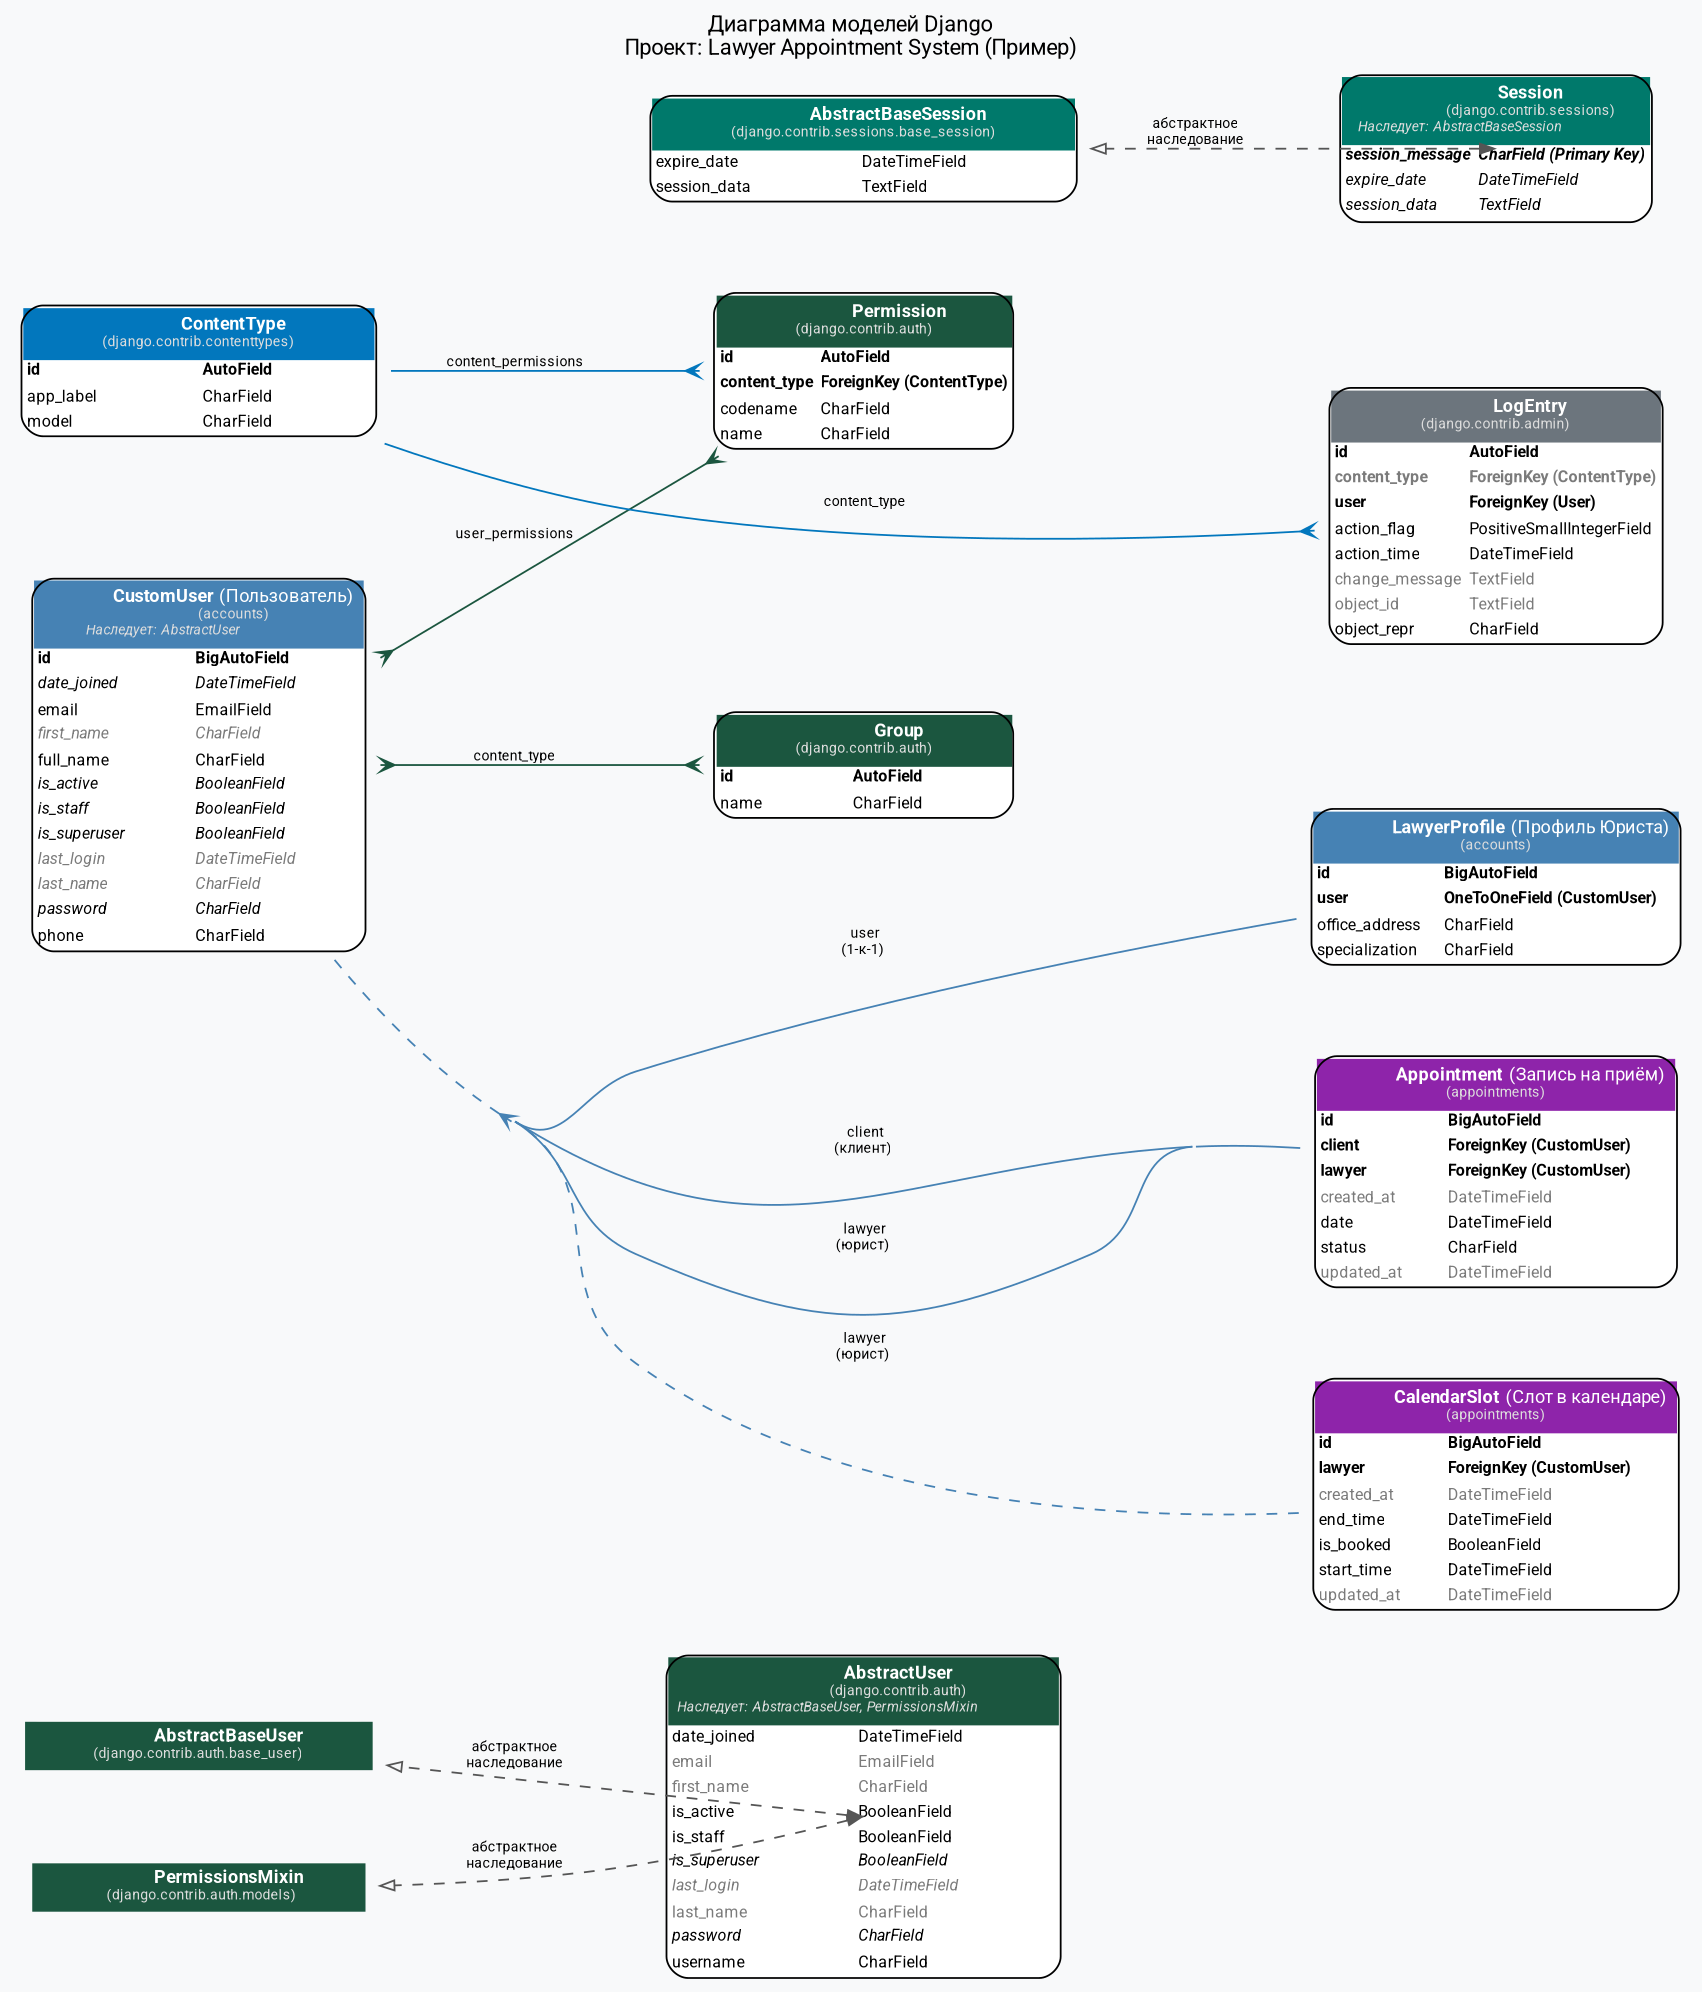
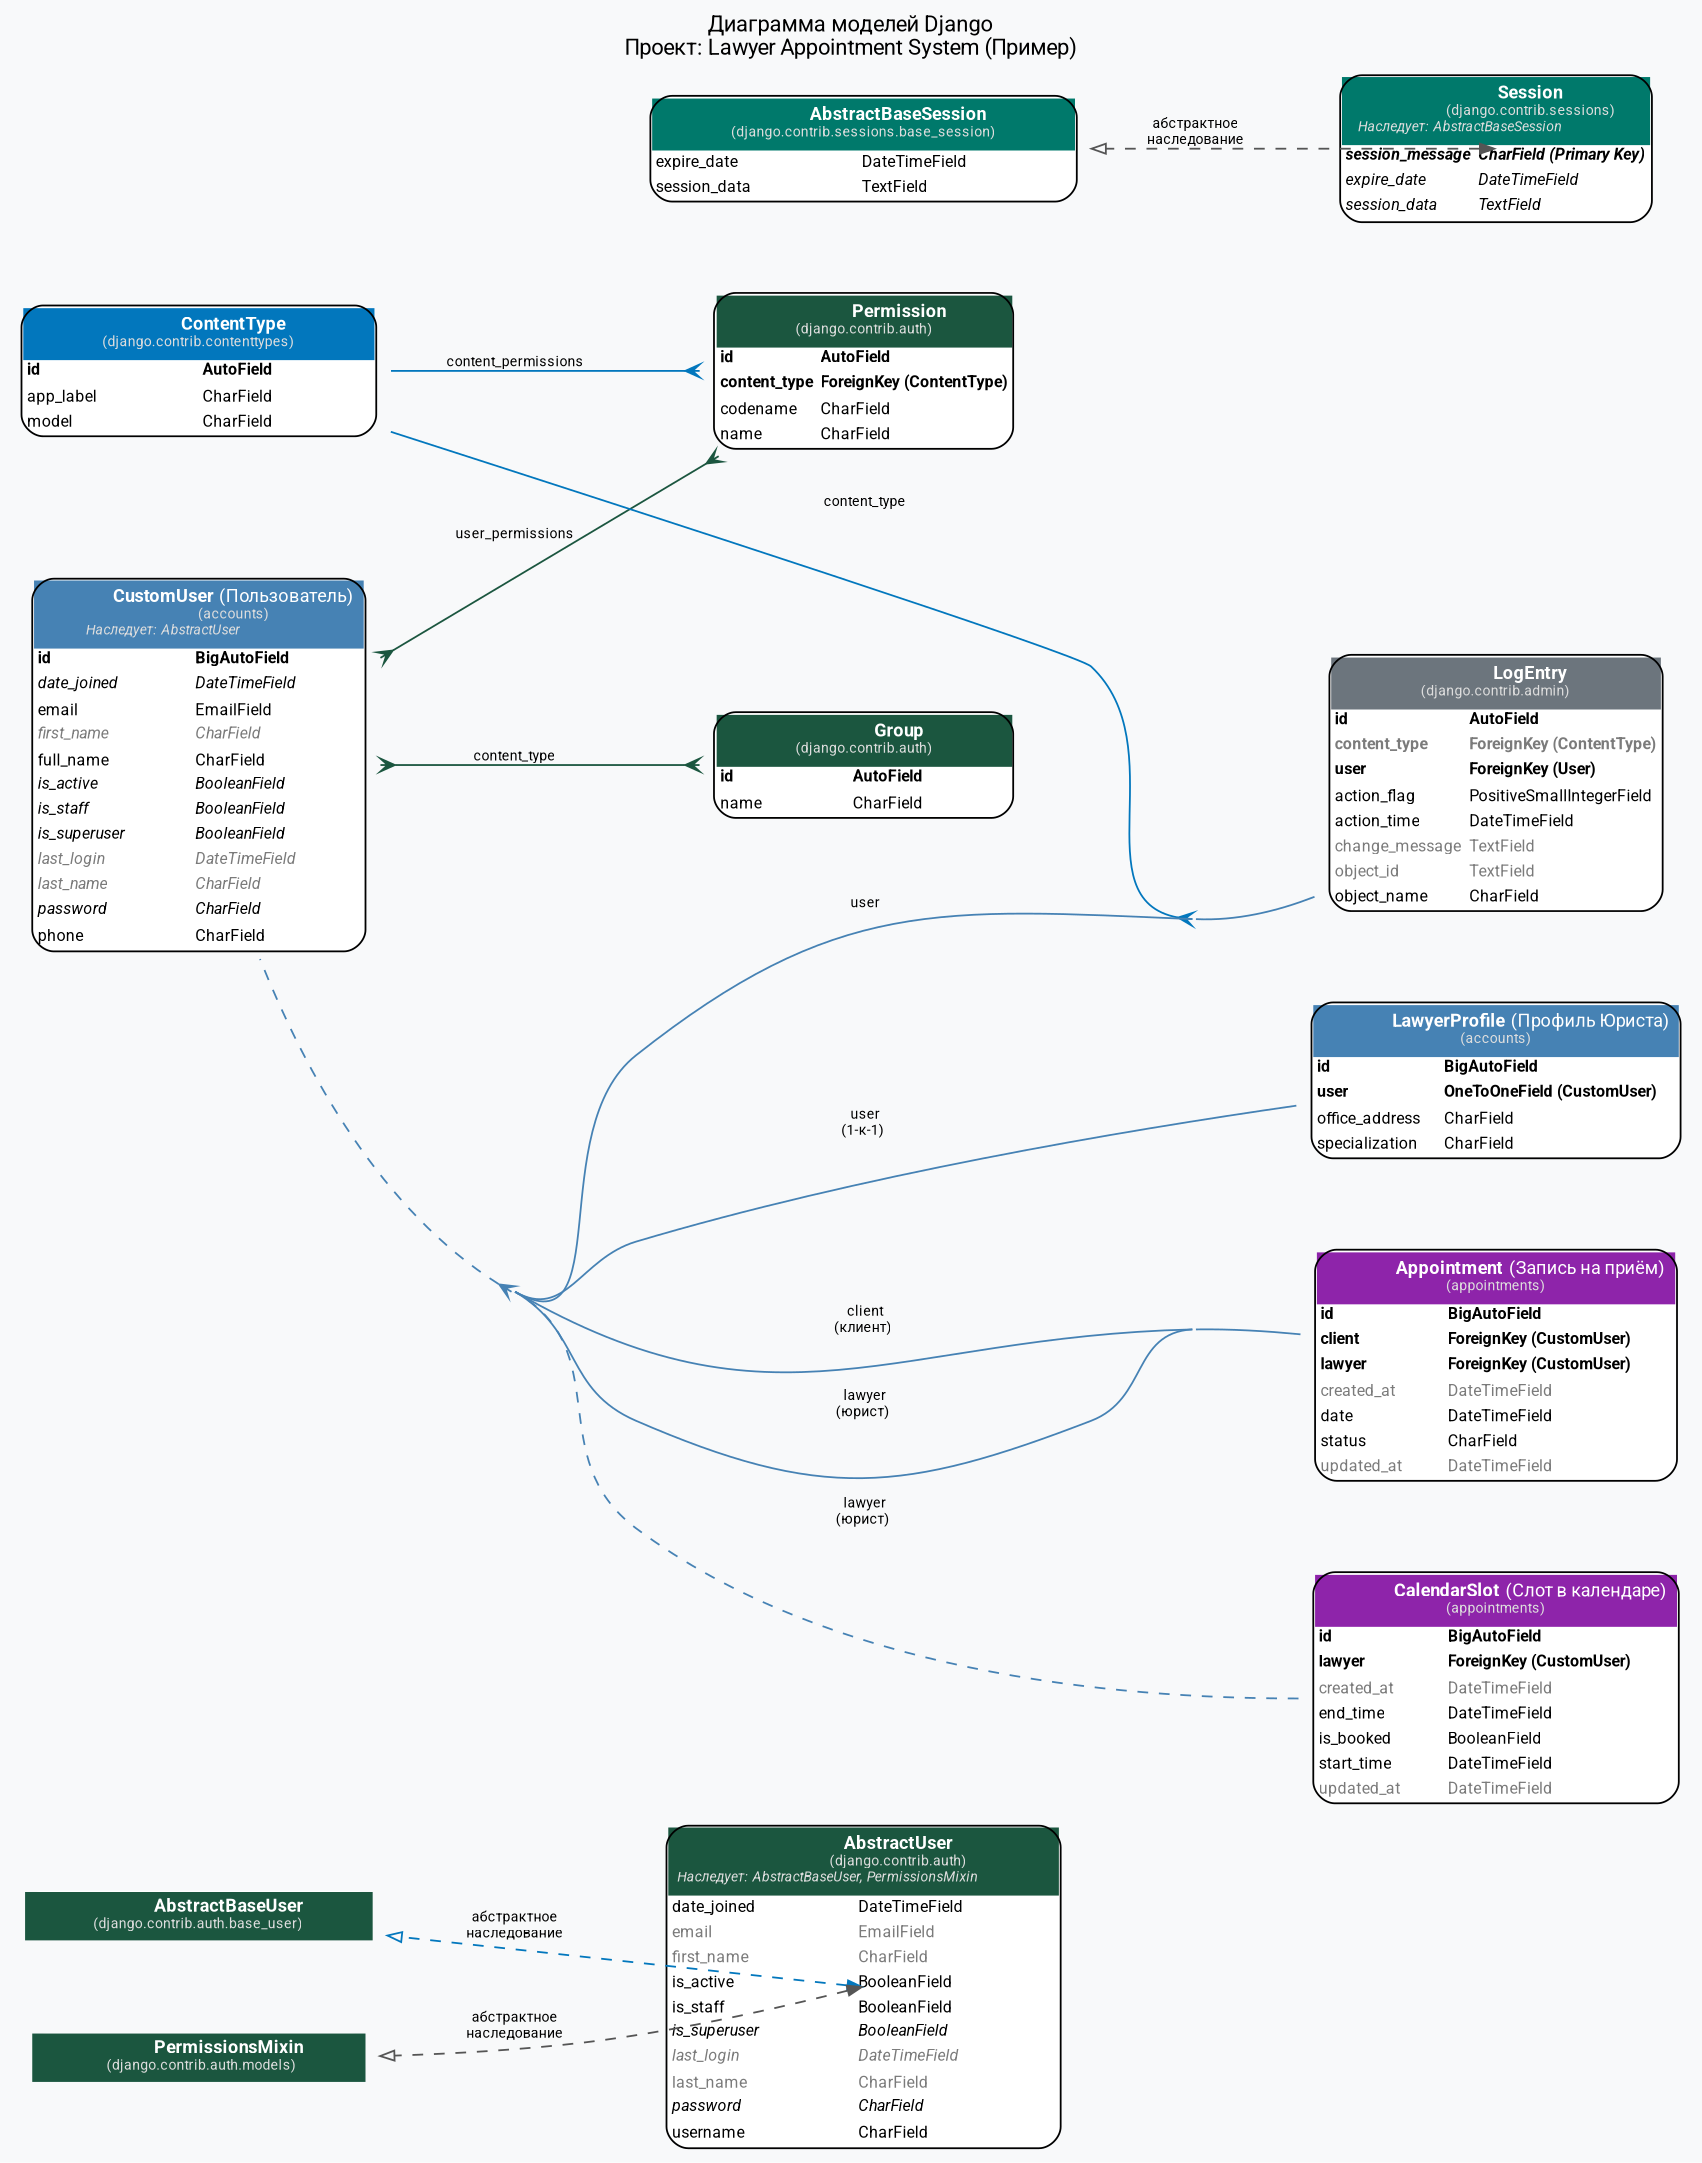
(1375, 630) -> (1381, 897)
none -> (1256, 914)
(624, 1791) -> (624, 1961)
